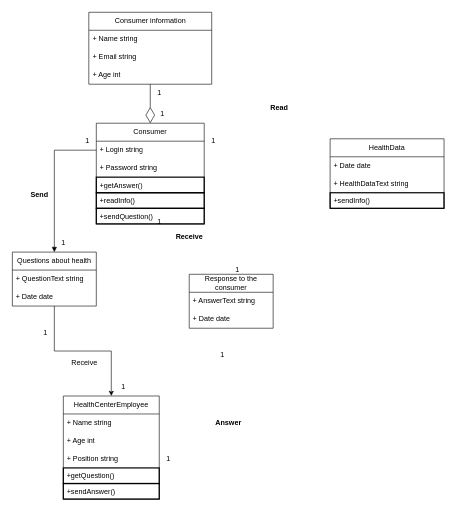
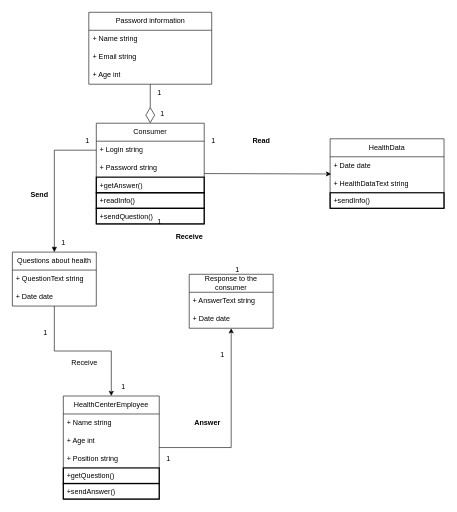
(151, 21) -> (151, 21)
(279, 108) -> (261, 141)
none -> (225, 174)
(228, 423) -> (207, 423)
none -> (197, 448)
